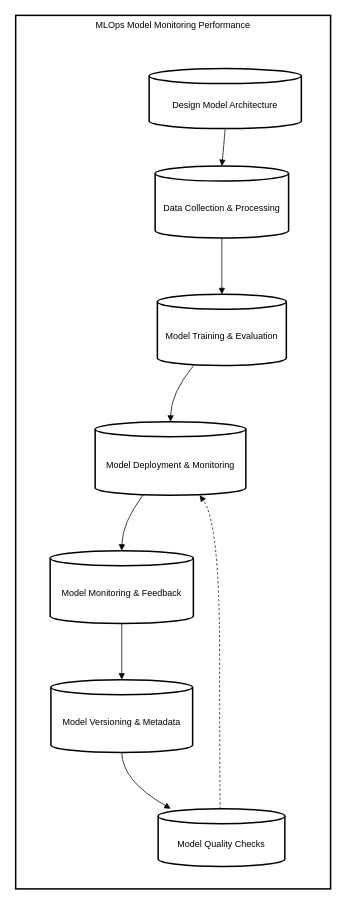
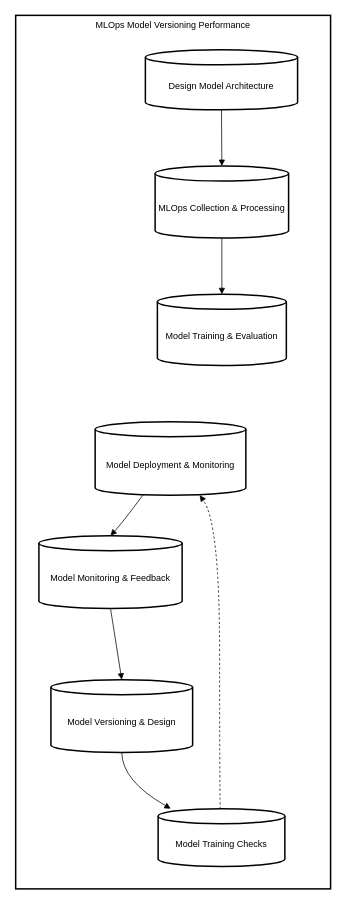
(173, 26) -> (173, 26)
(225, 99) -> (221, 80)
(222, 209) -> (222, 209)
(178, 389) -> none
(122, 587) -> (110, 572)
(122, 723) -> (122, 723)
(221, 844) -> (221, 844)
